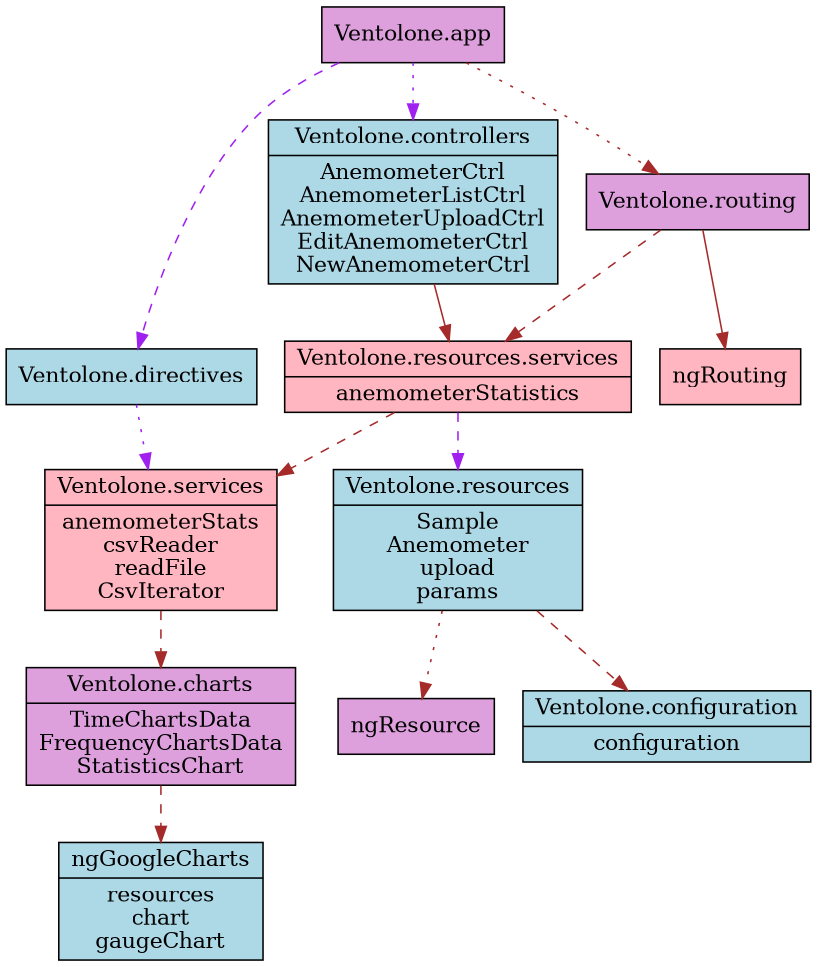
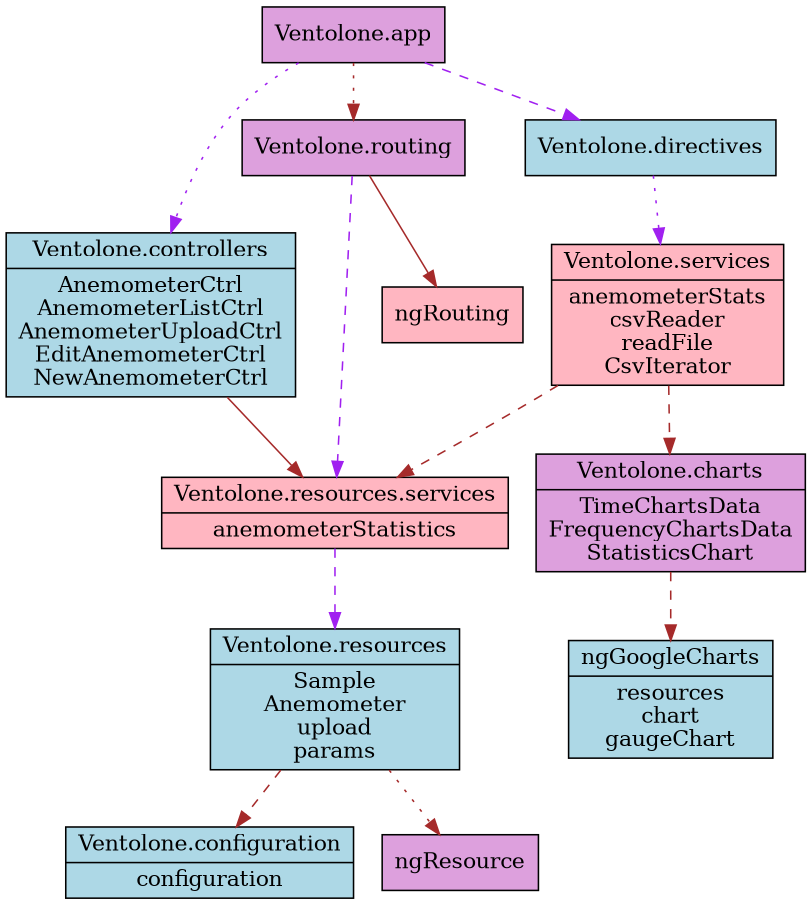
(590, 281) -> (345, 319)
(343, 441) -> (485, 428)
